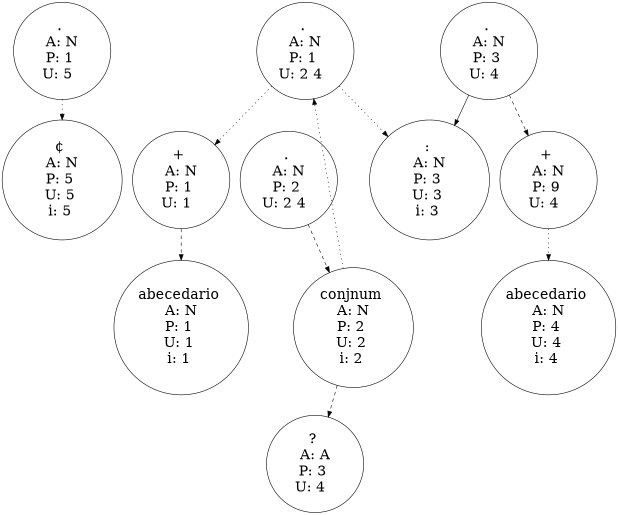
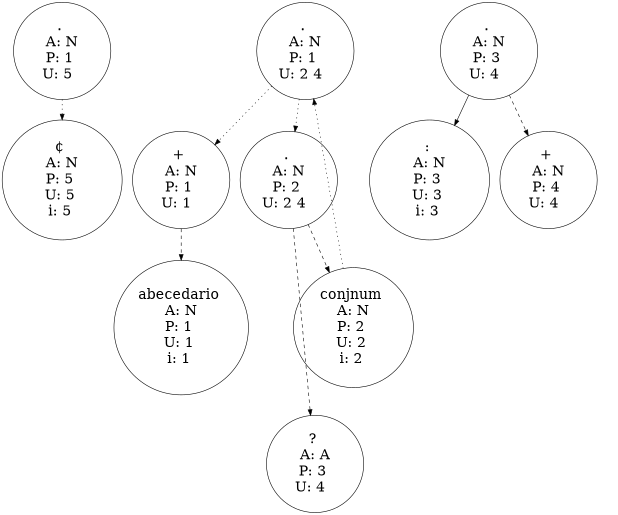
(361, 109) -> (297, 113)
(549, 180) -> (549, 180)
(549, 328) -> none
(334, 398) -> (302, 319)
